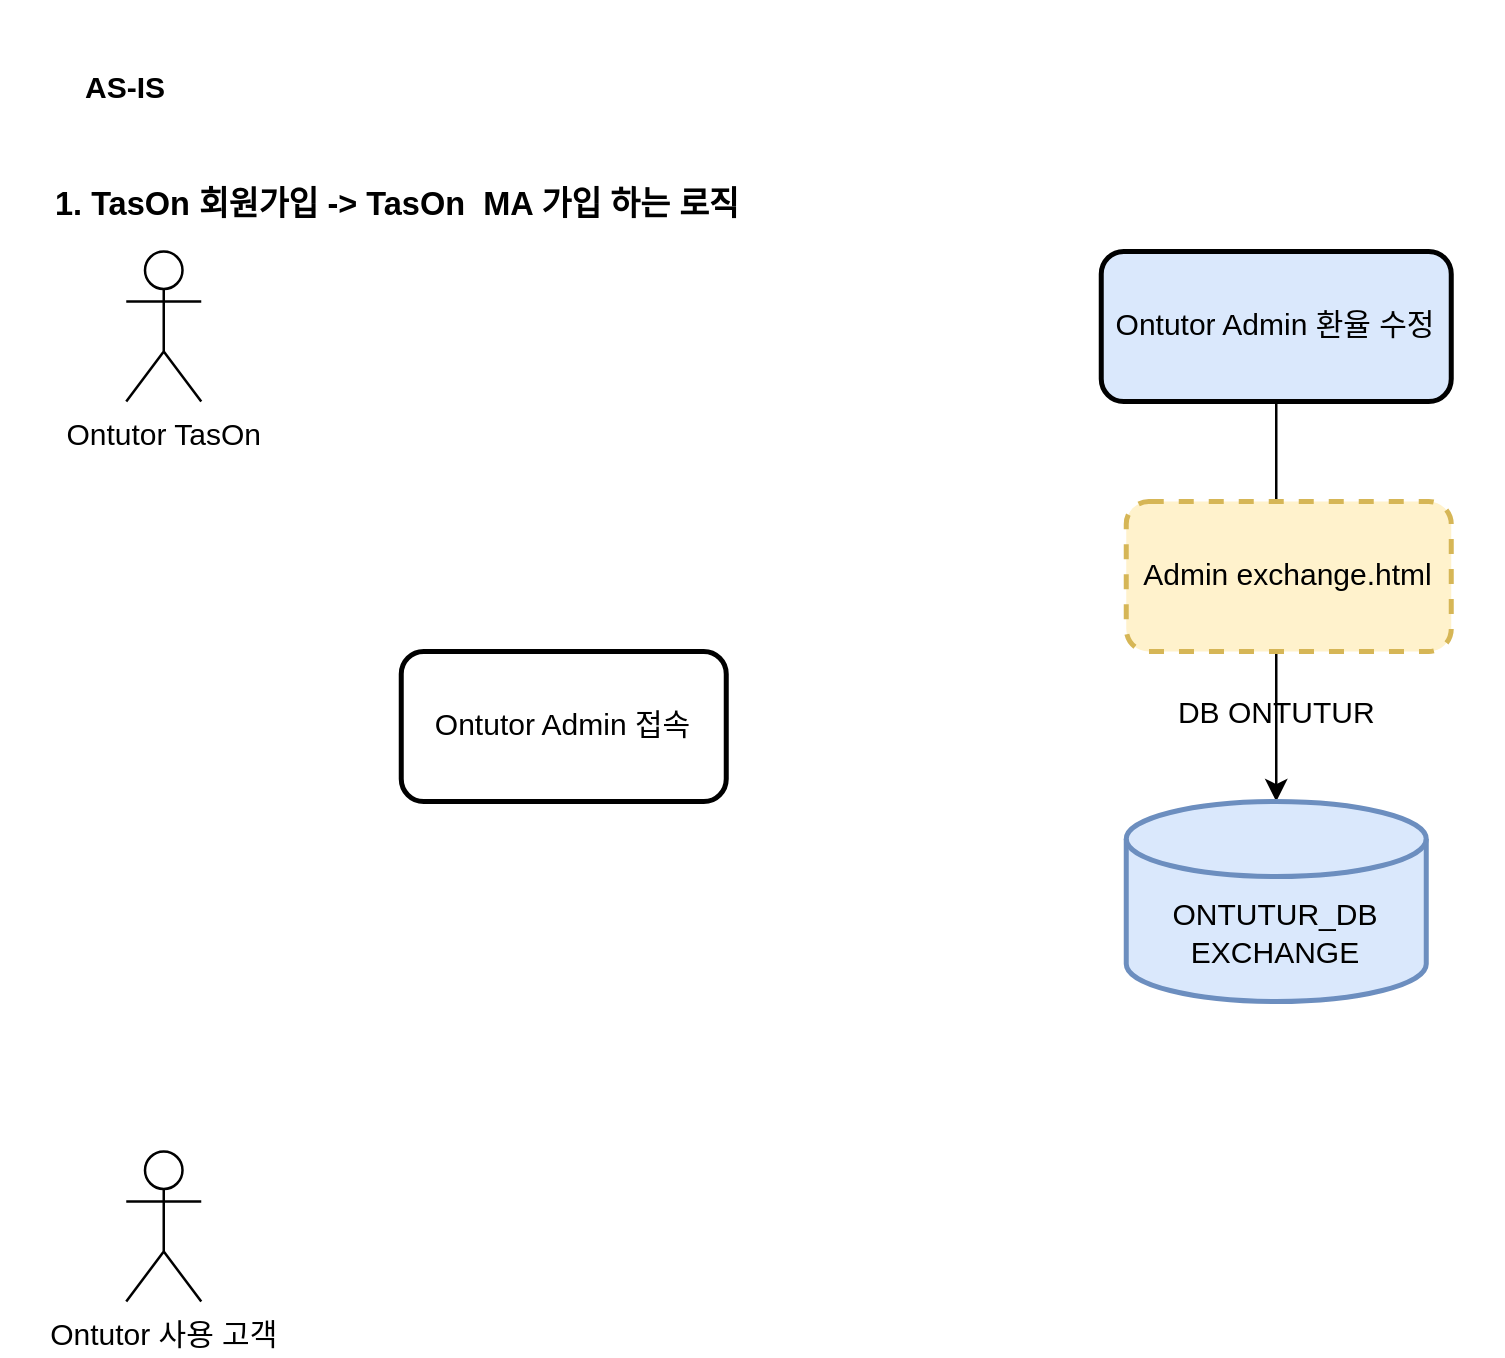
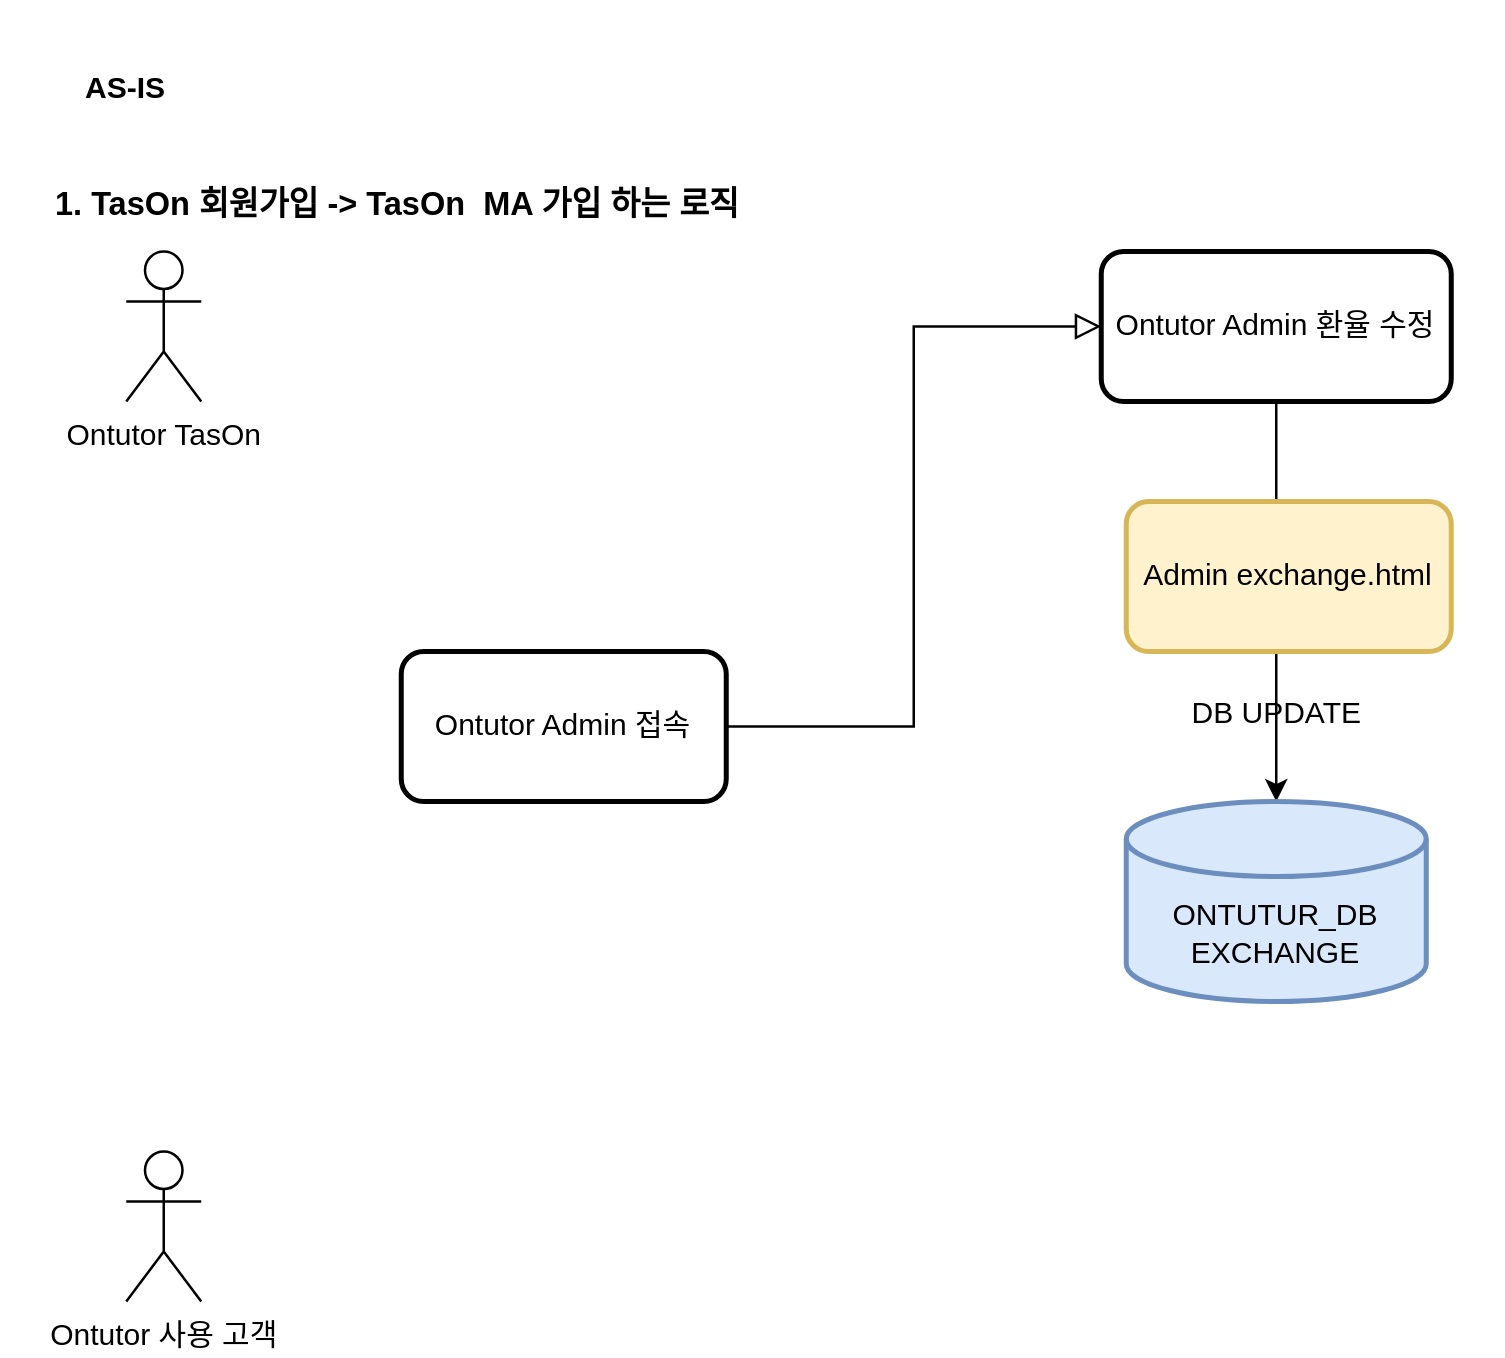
(1276, 326) -> (1276, 326)
none -> (914, 538)
(1289, 576) -> (1289, 576)
(1278, 714) -> (1278, 714)
